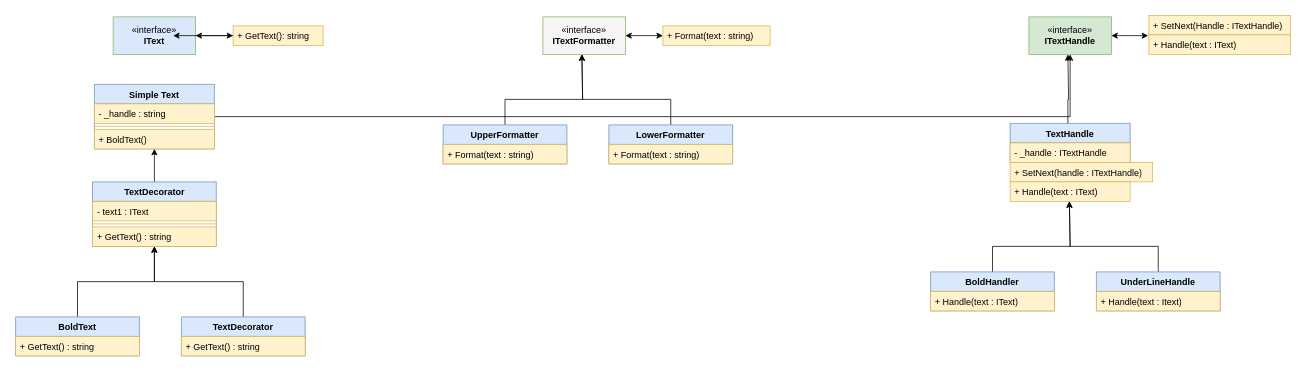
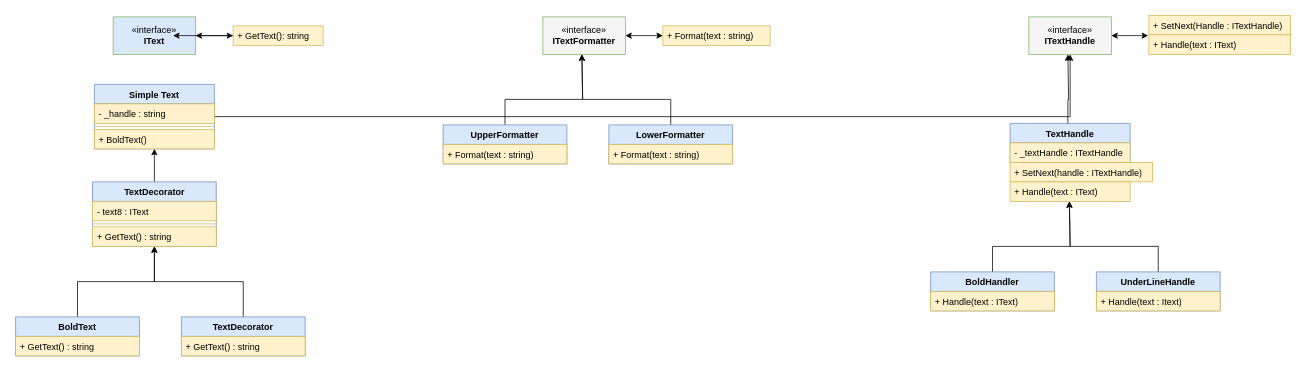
(1070, 36) -> (1070, 36)
(1066, 154) -> (1071, 159)
(130, 212) -> (130, 212)
